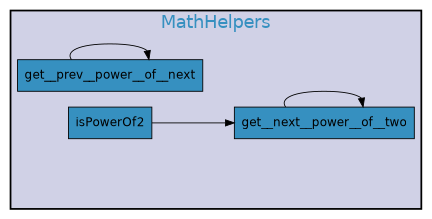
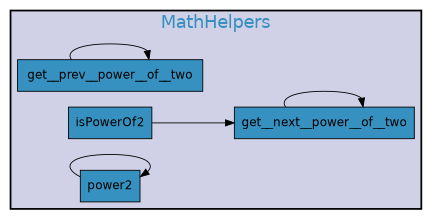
(110, 75) -> (110, 75)
none -> (110, 186)
